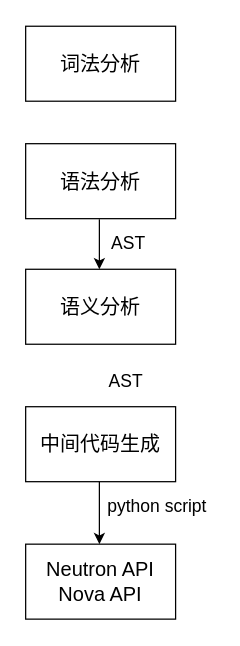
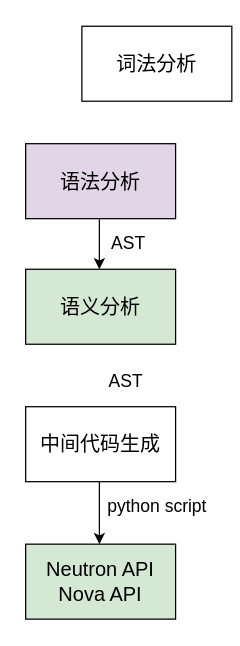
(101, 64) -> (157, 64)
(101, 181) -> (101, 181)
(101, 307) -> (101, 307)
(101, 582) -> (101, 582)
